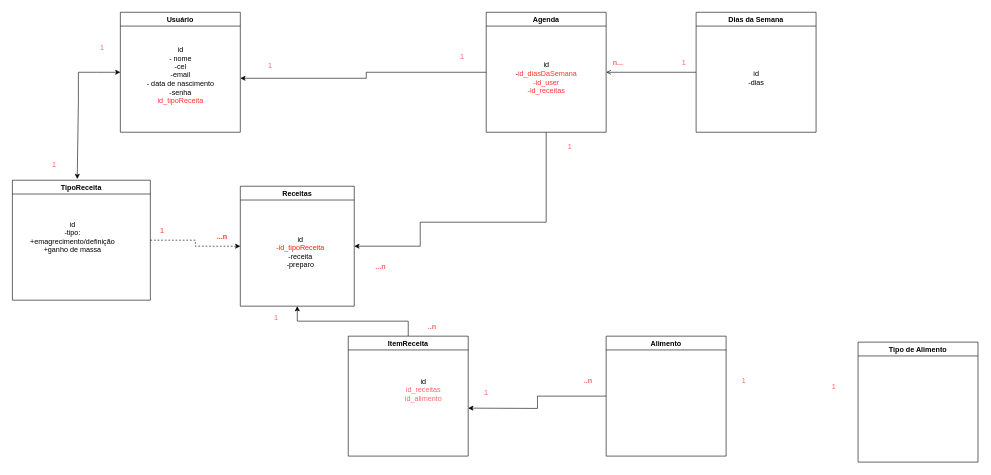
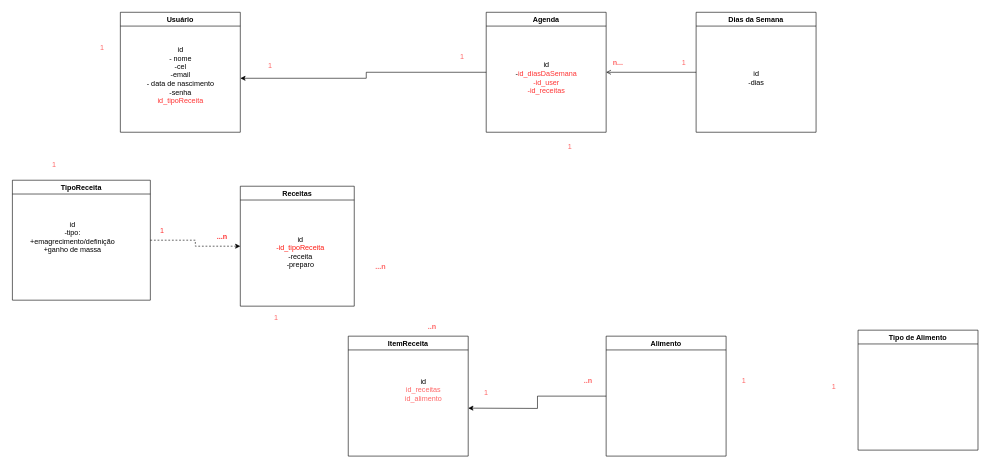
(78, 88) -> none
(420, 222) -> none
(297, 318) -> none
(918, 402) -> (918, 390)
